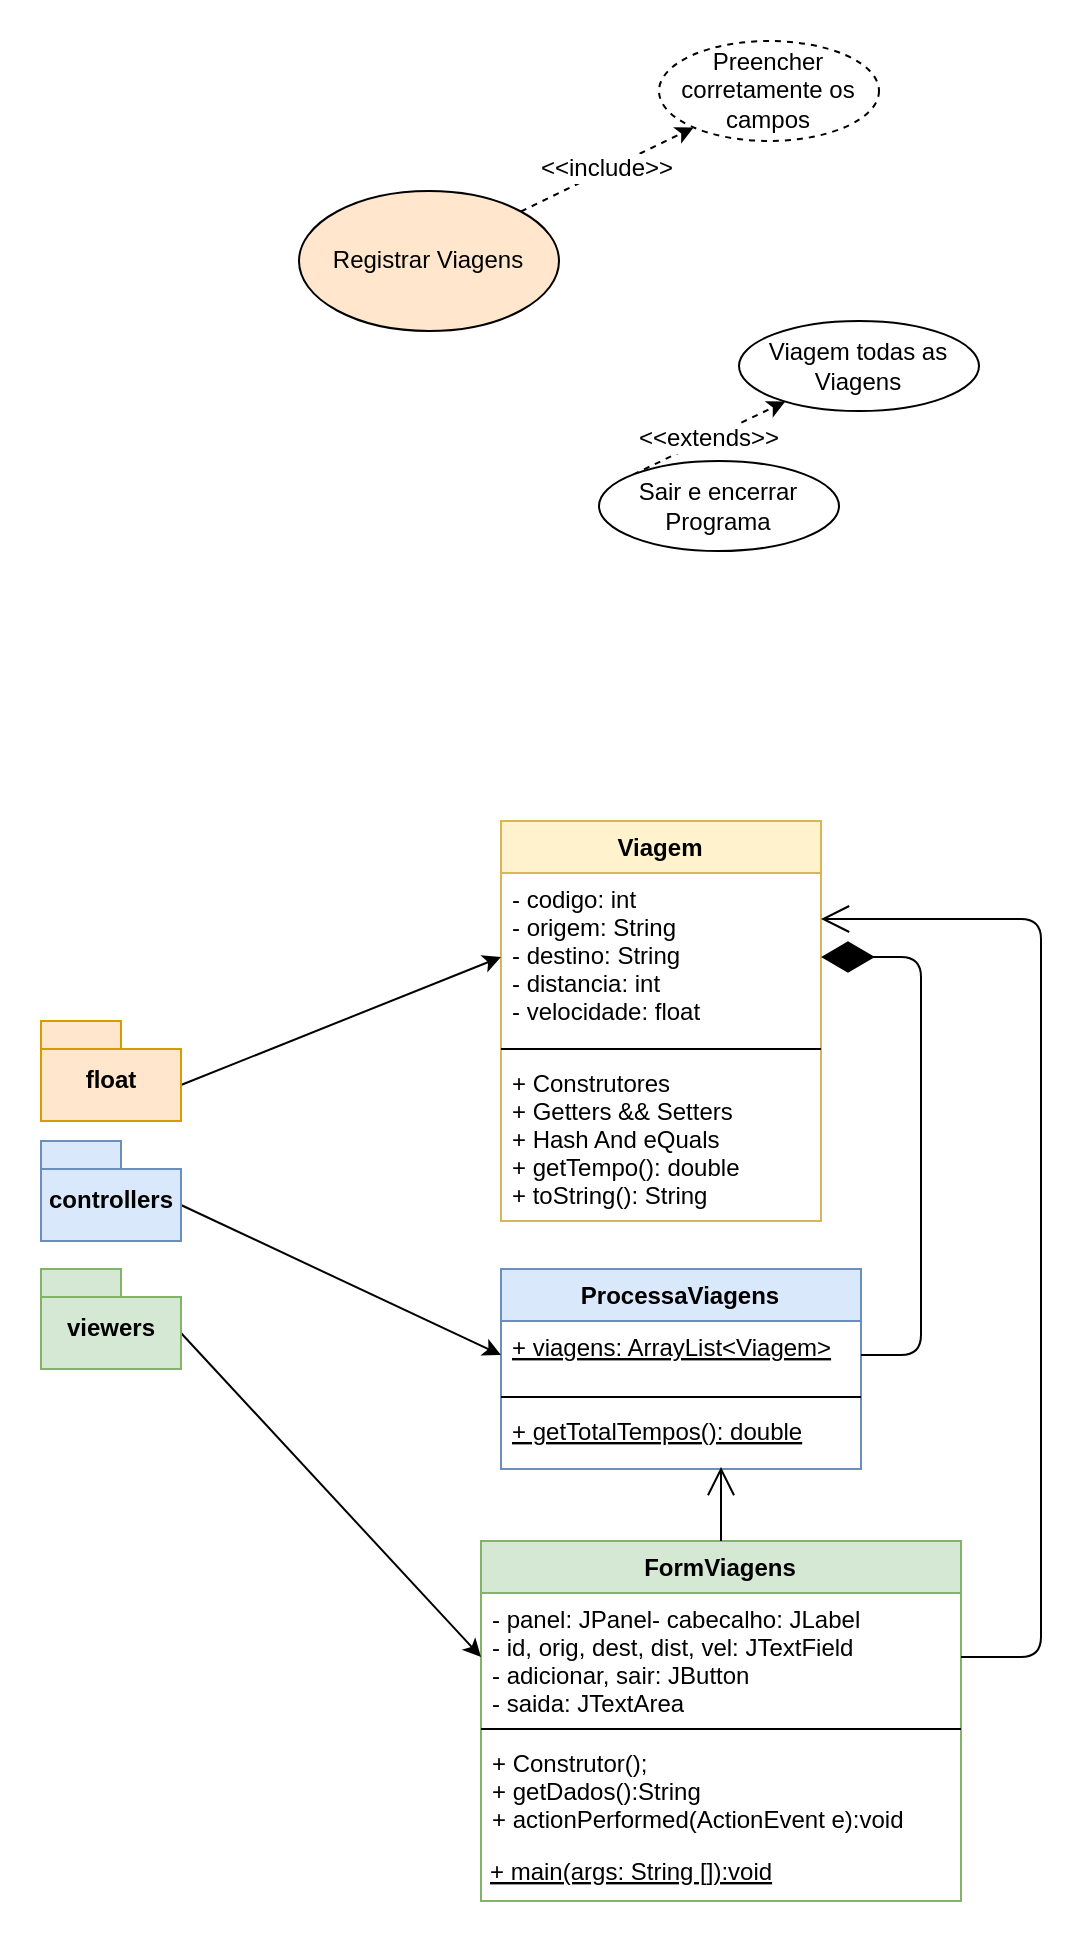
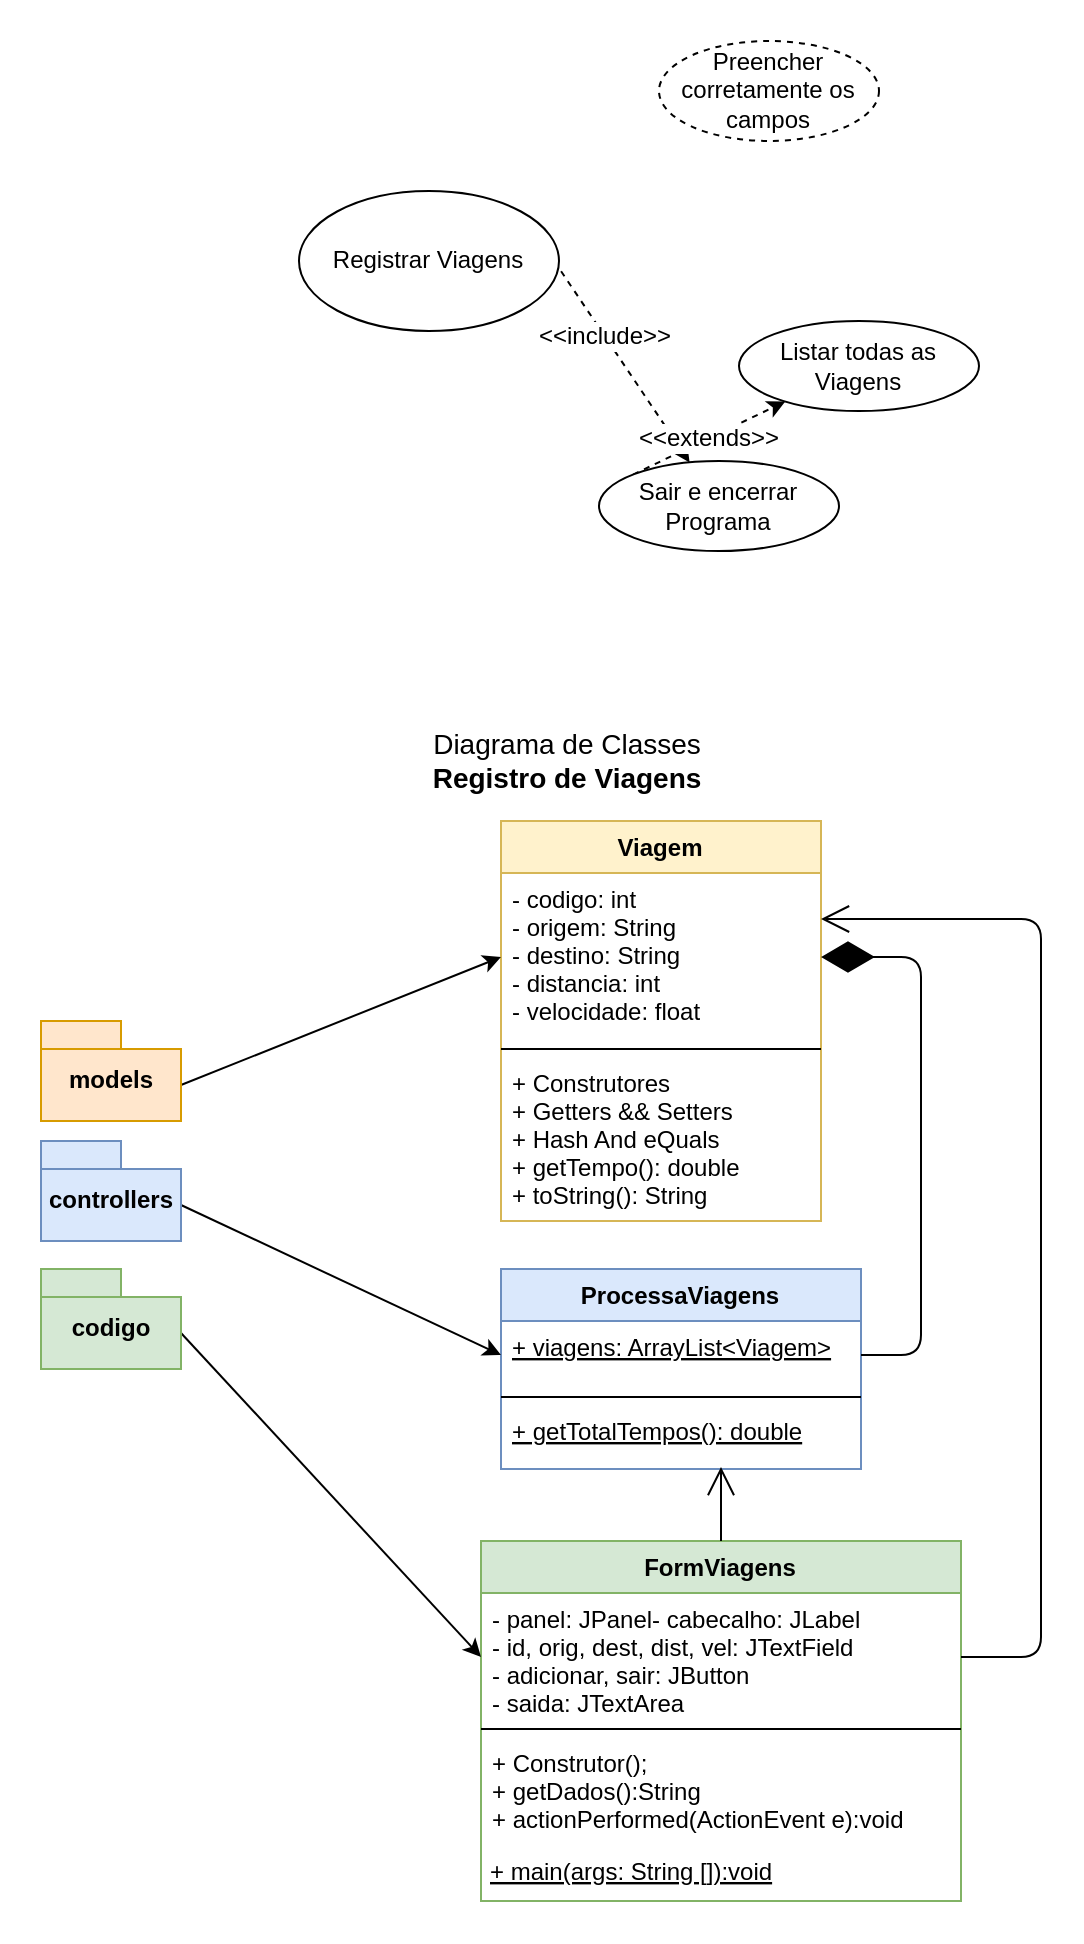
(551, 197) -> (611, 345)
(429, 261) -> (429, 261)
(859, 367) -> (859, 367)
none -> (568, 761)
(112, 1081) -> (112, 1081)
(112, 1329) -> (112, 1329)
